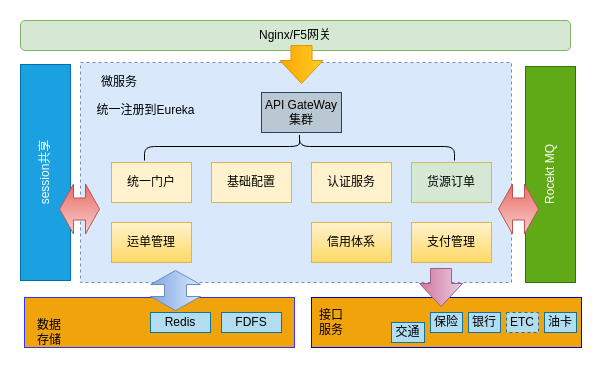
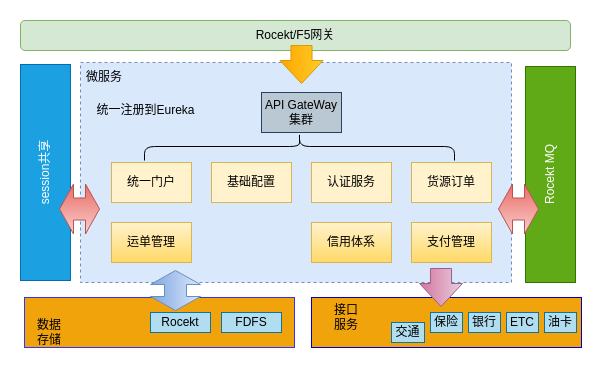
(296, 36) -> (296, 36)
(120, 83) -> (105, 78)
(452, 183) -> (452, 183)
(181, 323) -> (181, 323)
(332, 323) -> (347, 318)
(523, 323) -> (523, 323)
